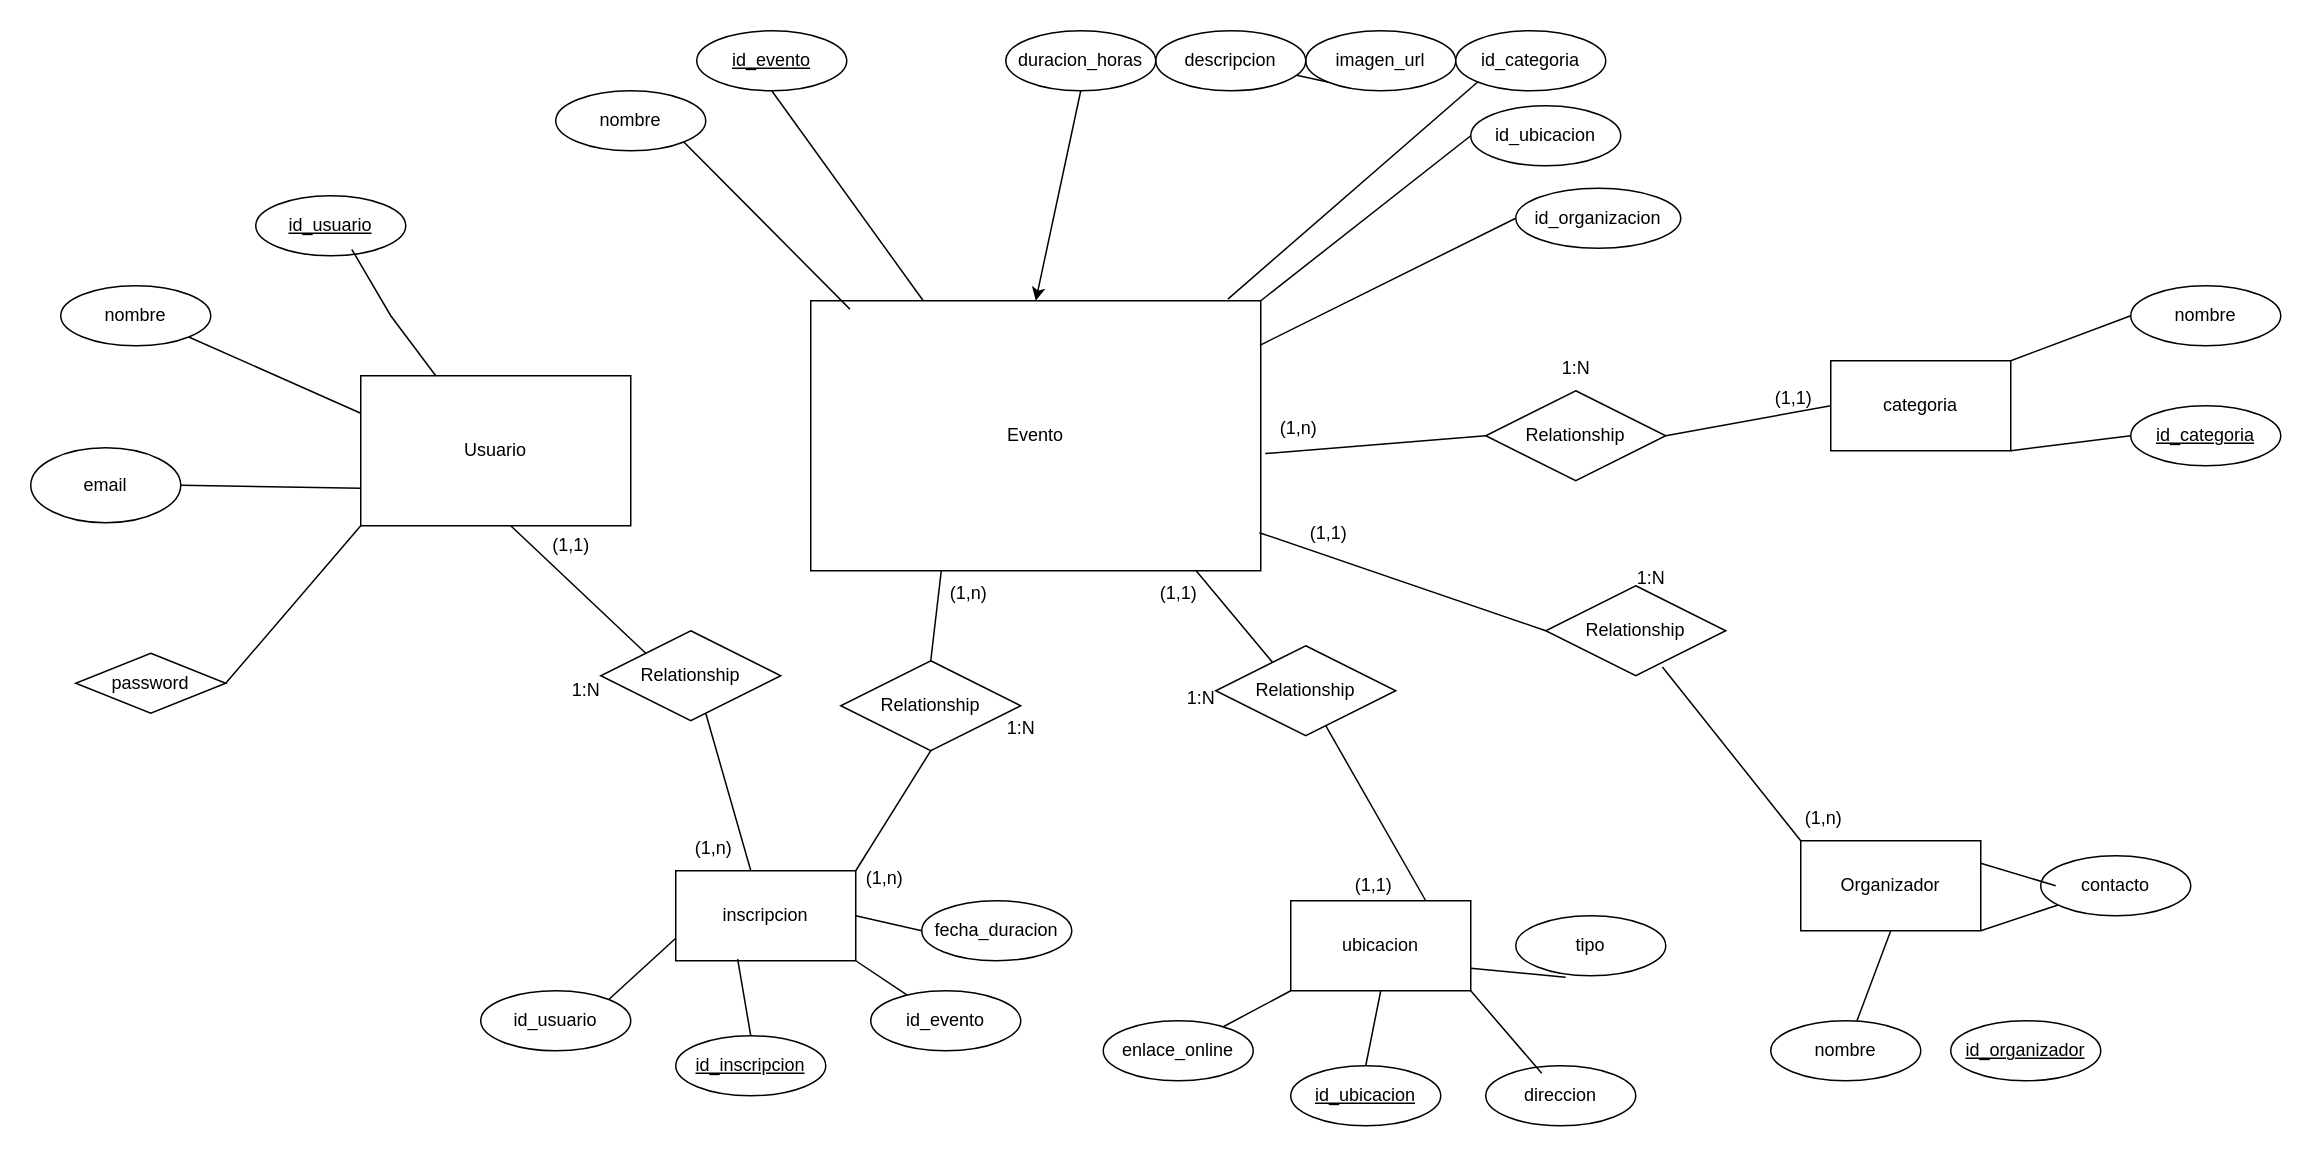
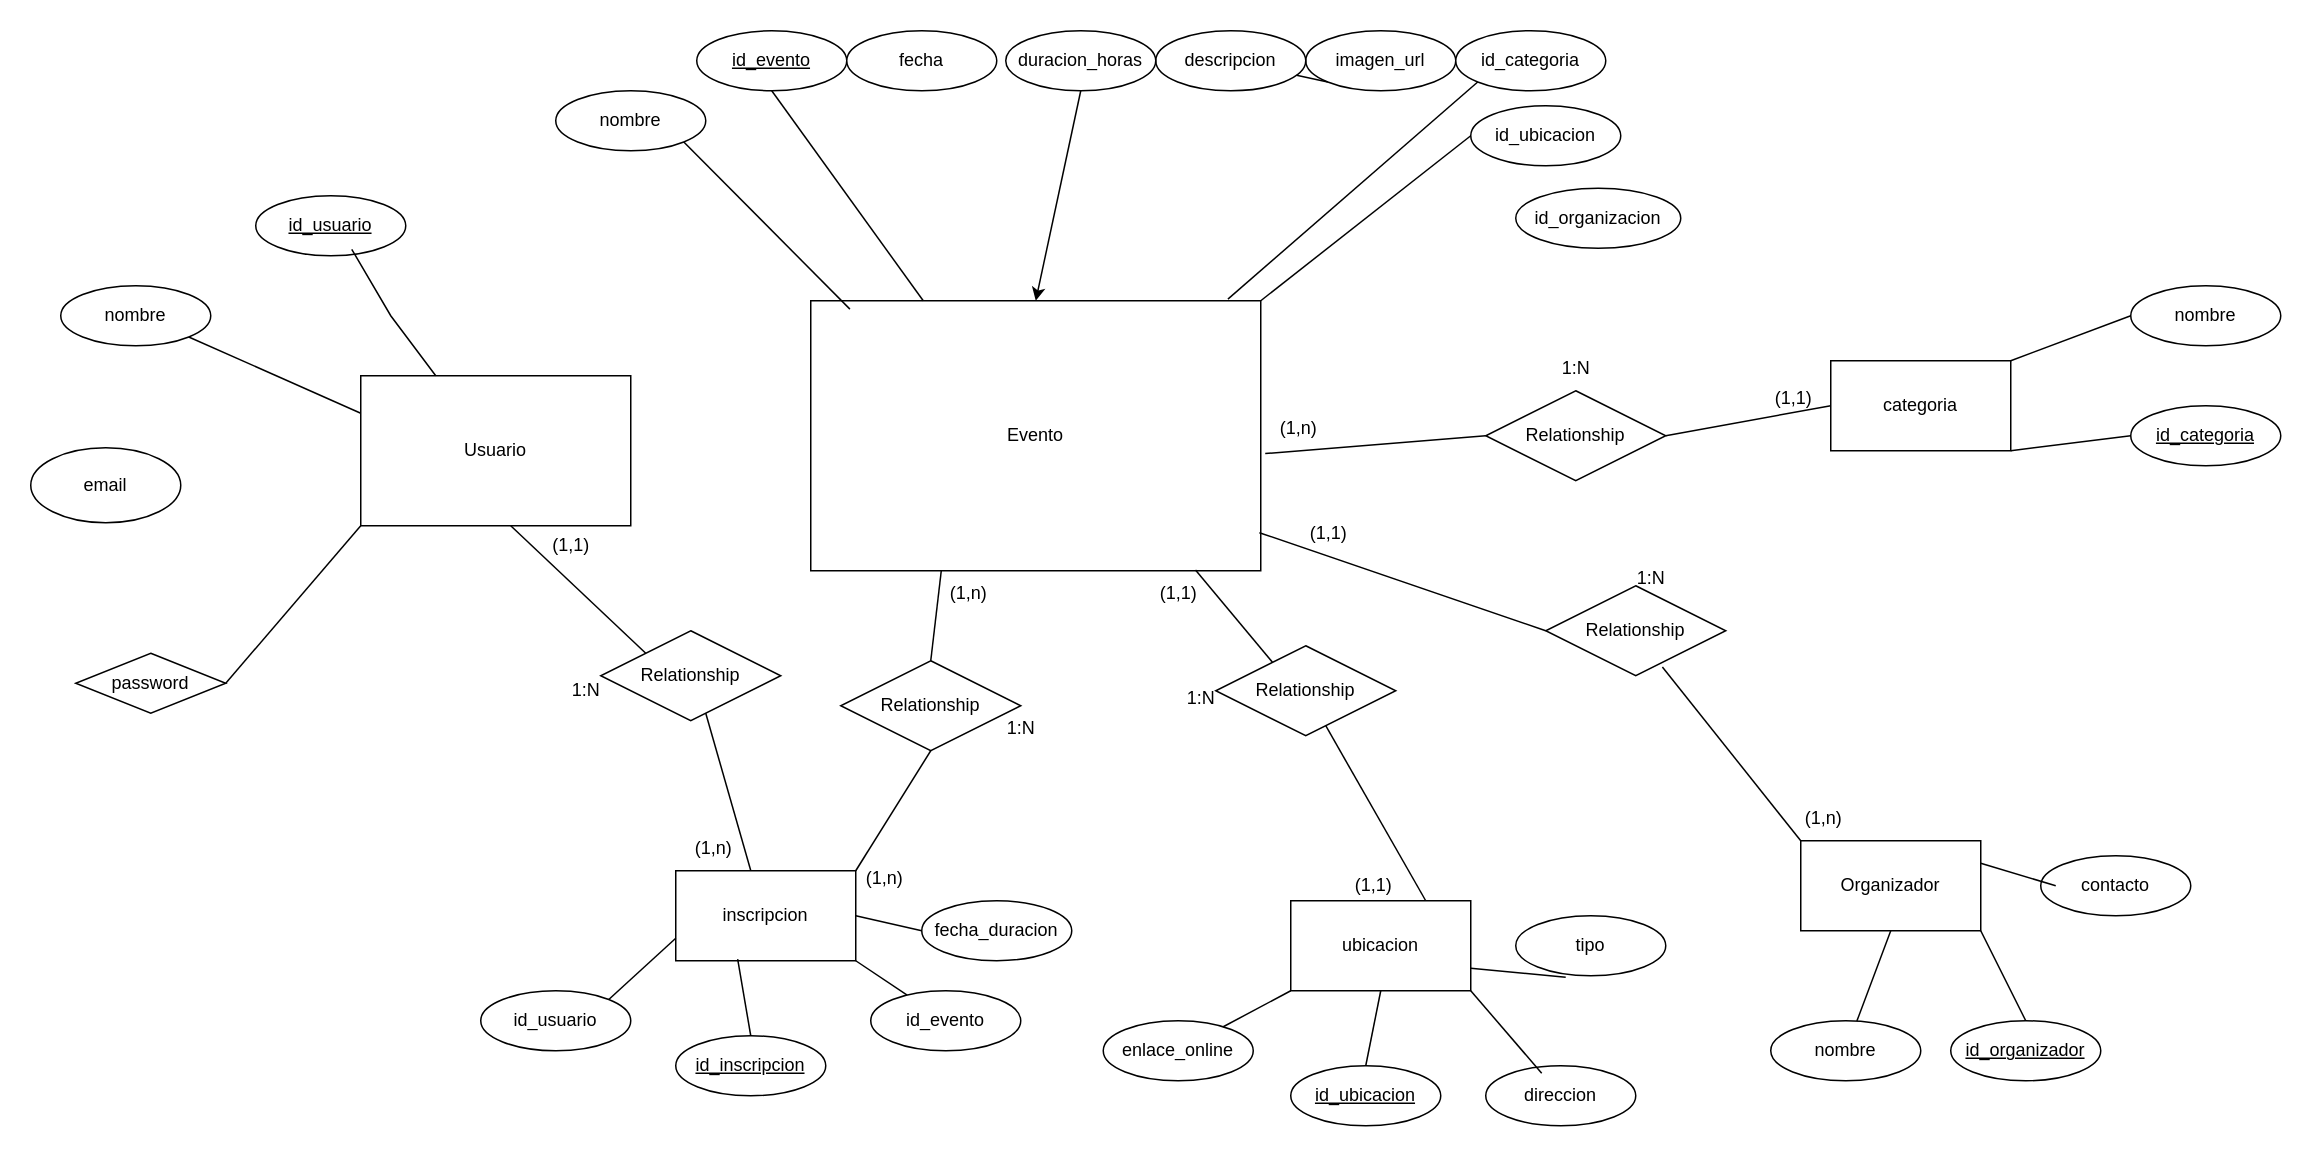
none -> (922, 61)
(1388, 282) -> none
(271, 487) -> none
(2019, 918) -> (2003, 976)
